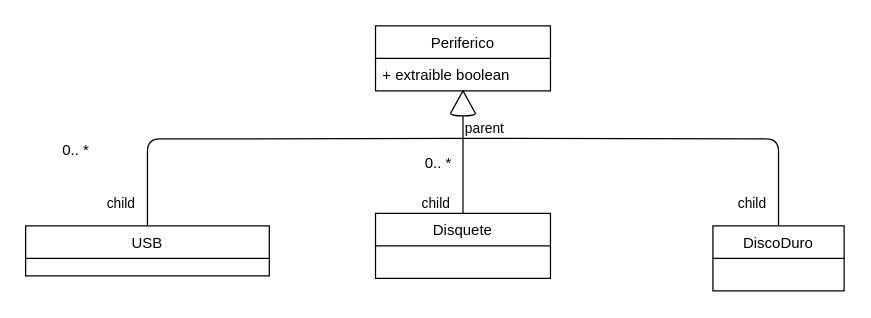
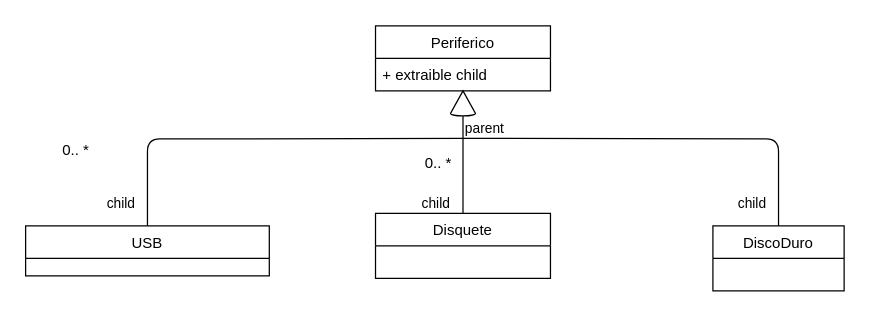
(453, 75) -> (442, 75)
